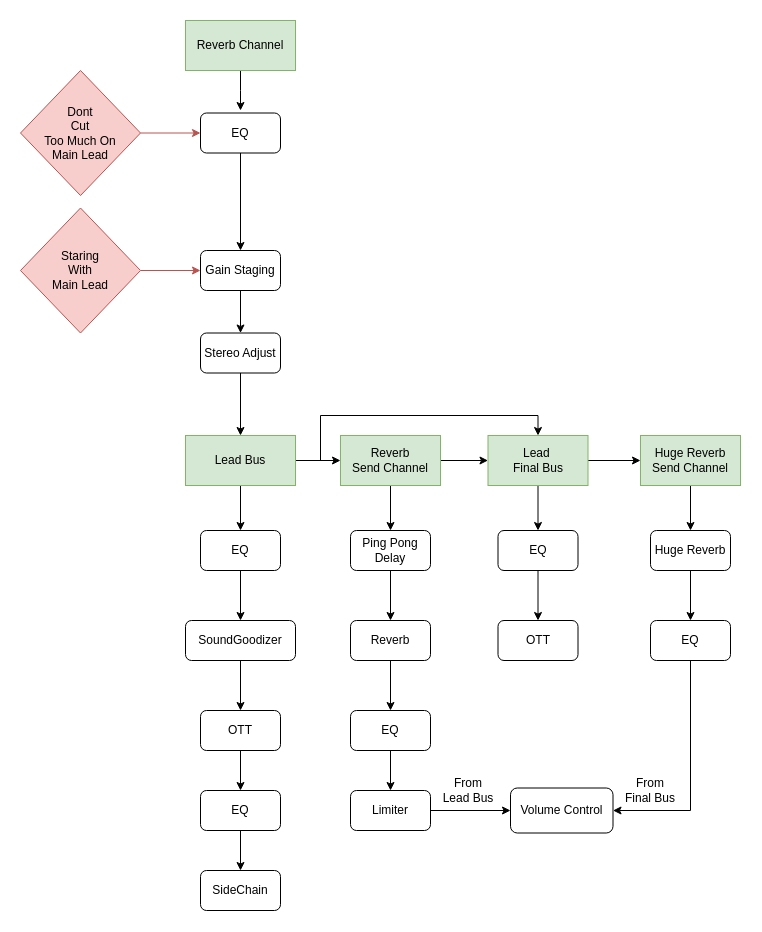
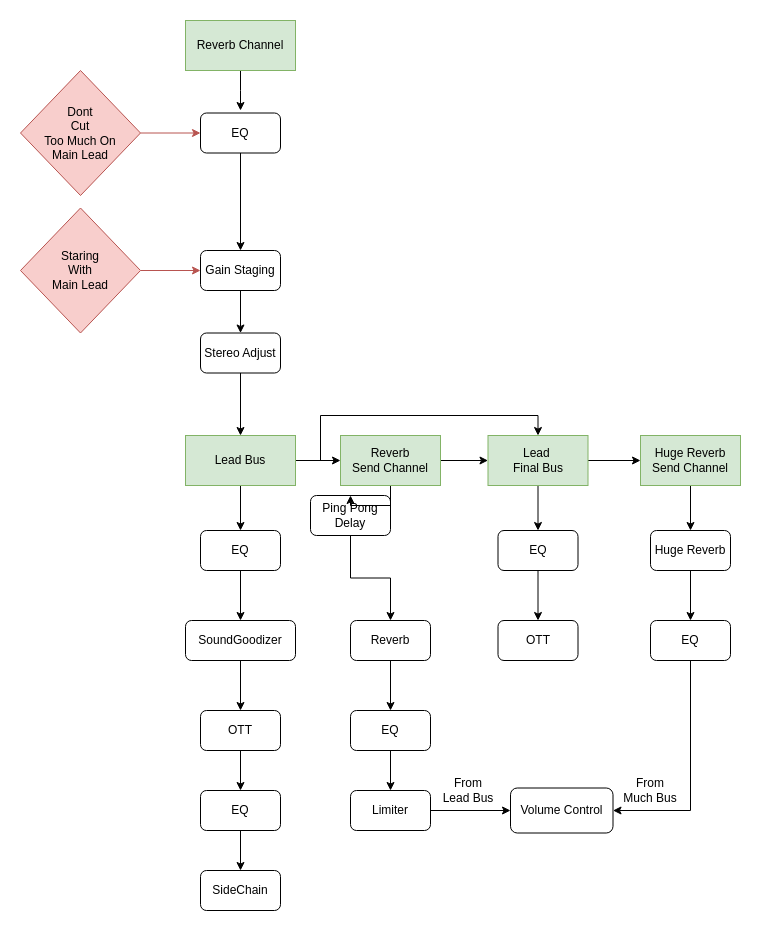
(391, 551) -> (351, 516)
(651, 791) -> (651, 791)
